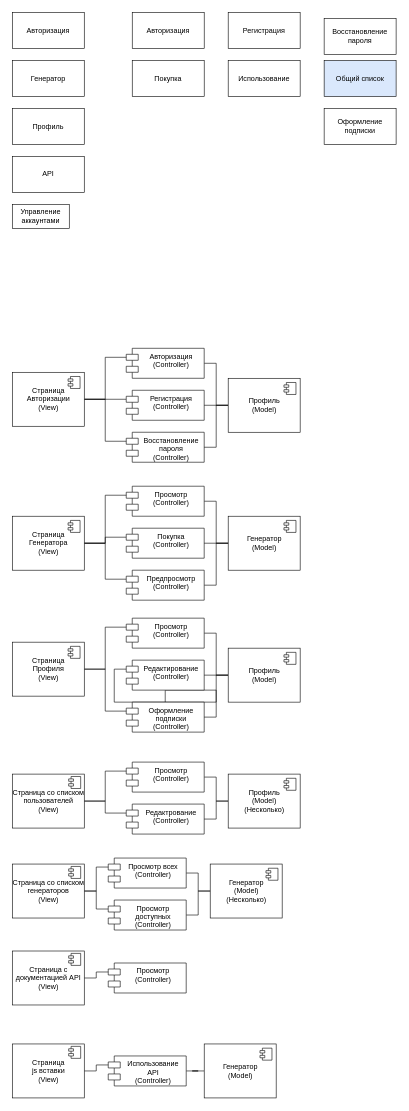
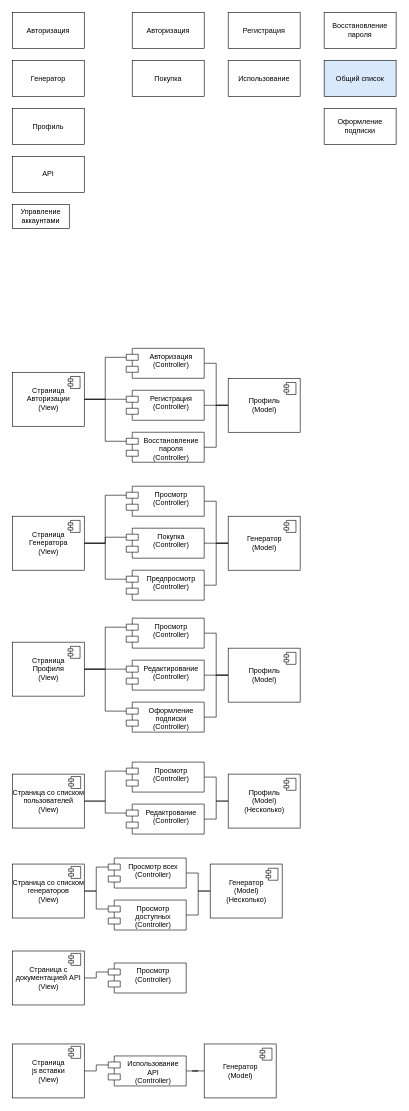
(360, 36) -> (360, 30)
(114, 694) -> (112, 669)
